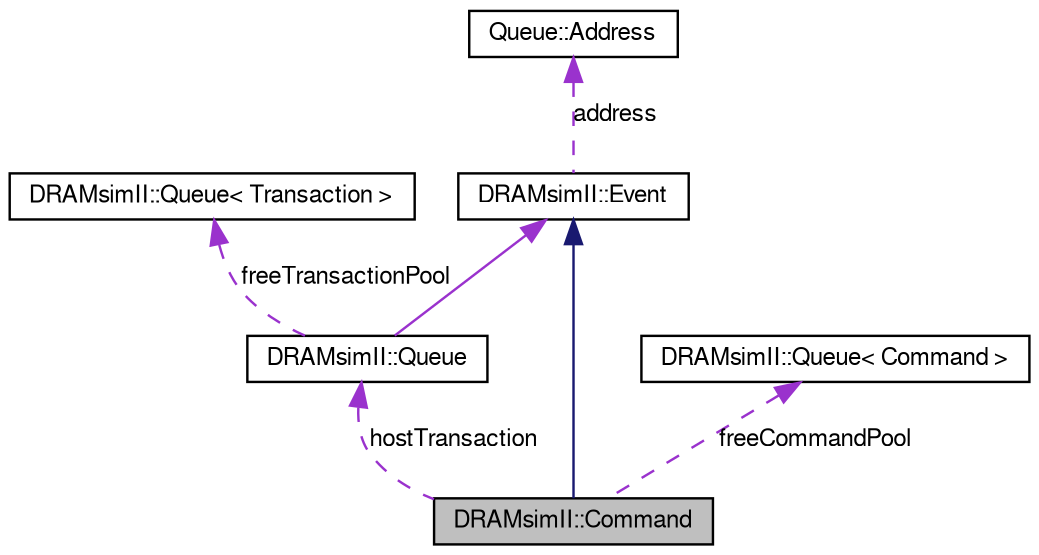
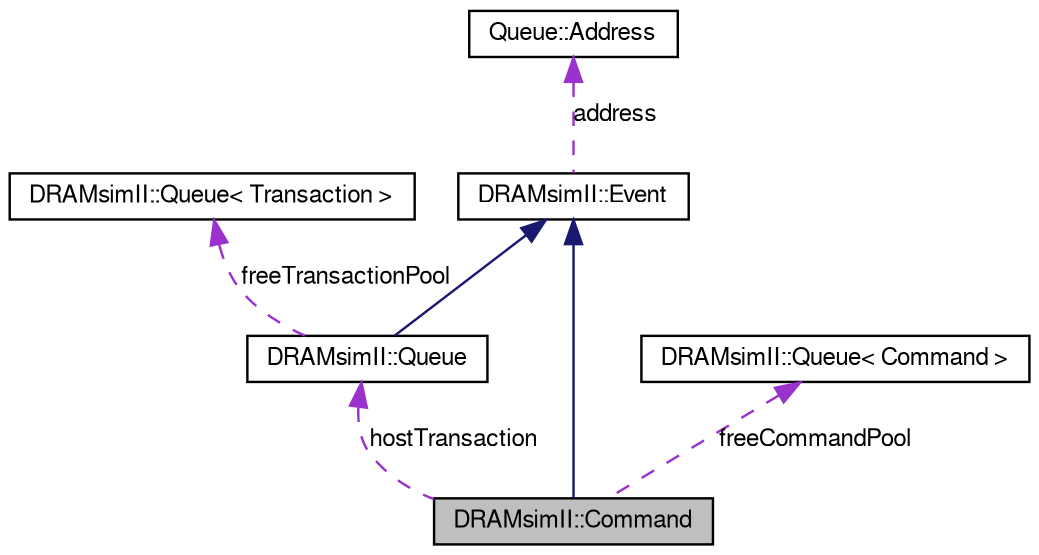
(460, 285) -> (460, 285)
